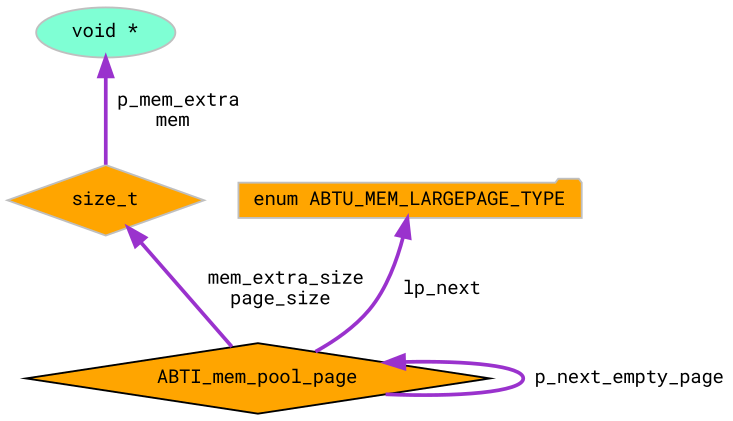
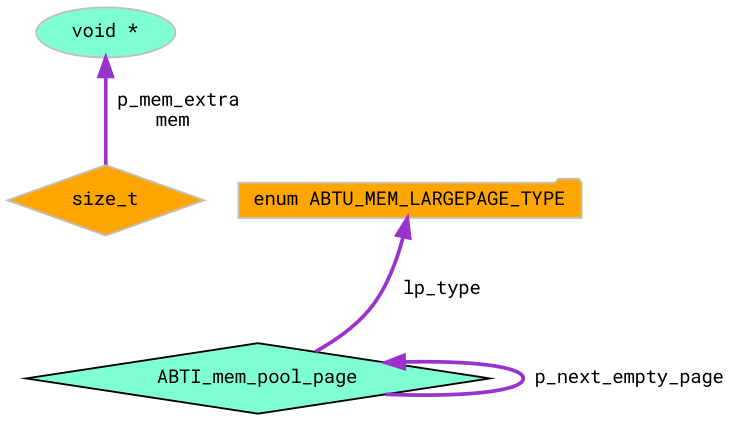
(437, 289) -> (437, 289)
(186, 295) -> none
(258, 378) -> (258, 378)
